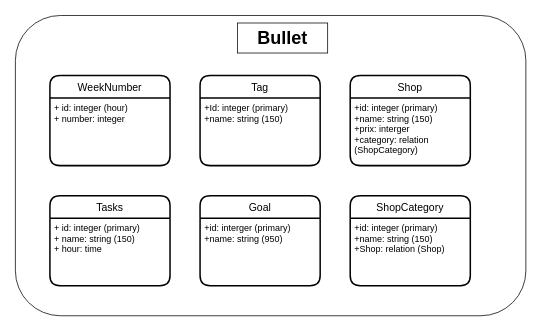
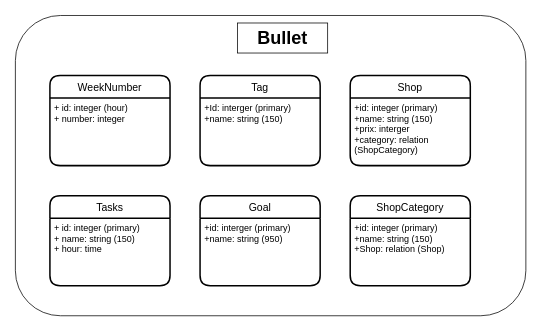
(254, 108) -> (256, 108)
